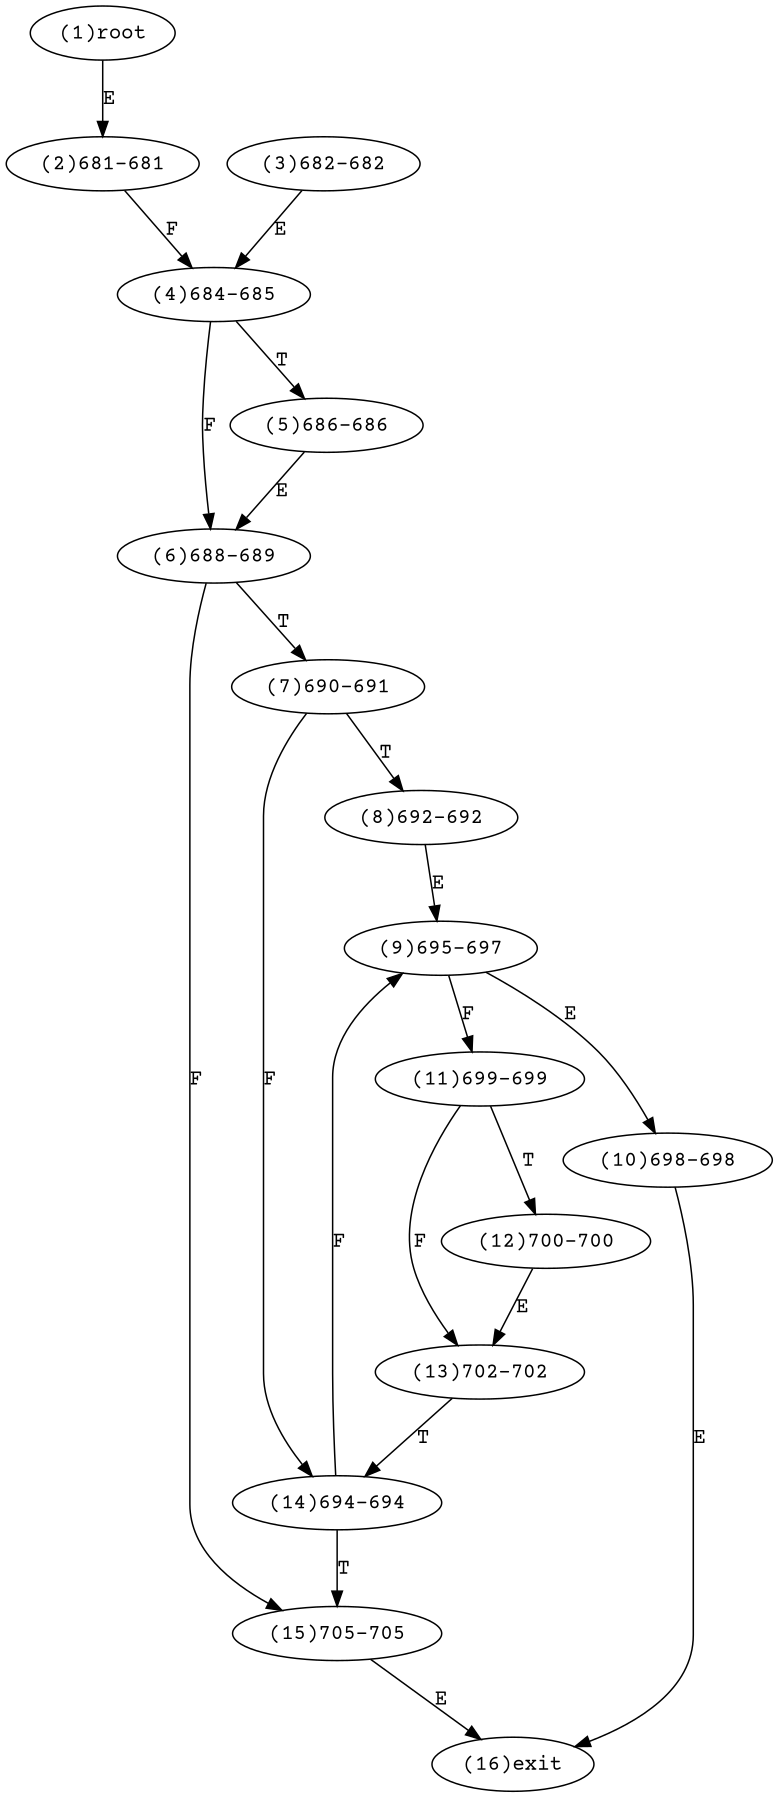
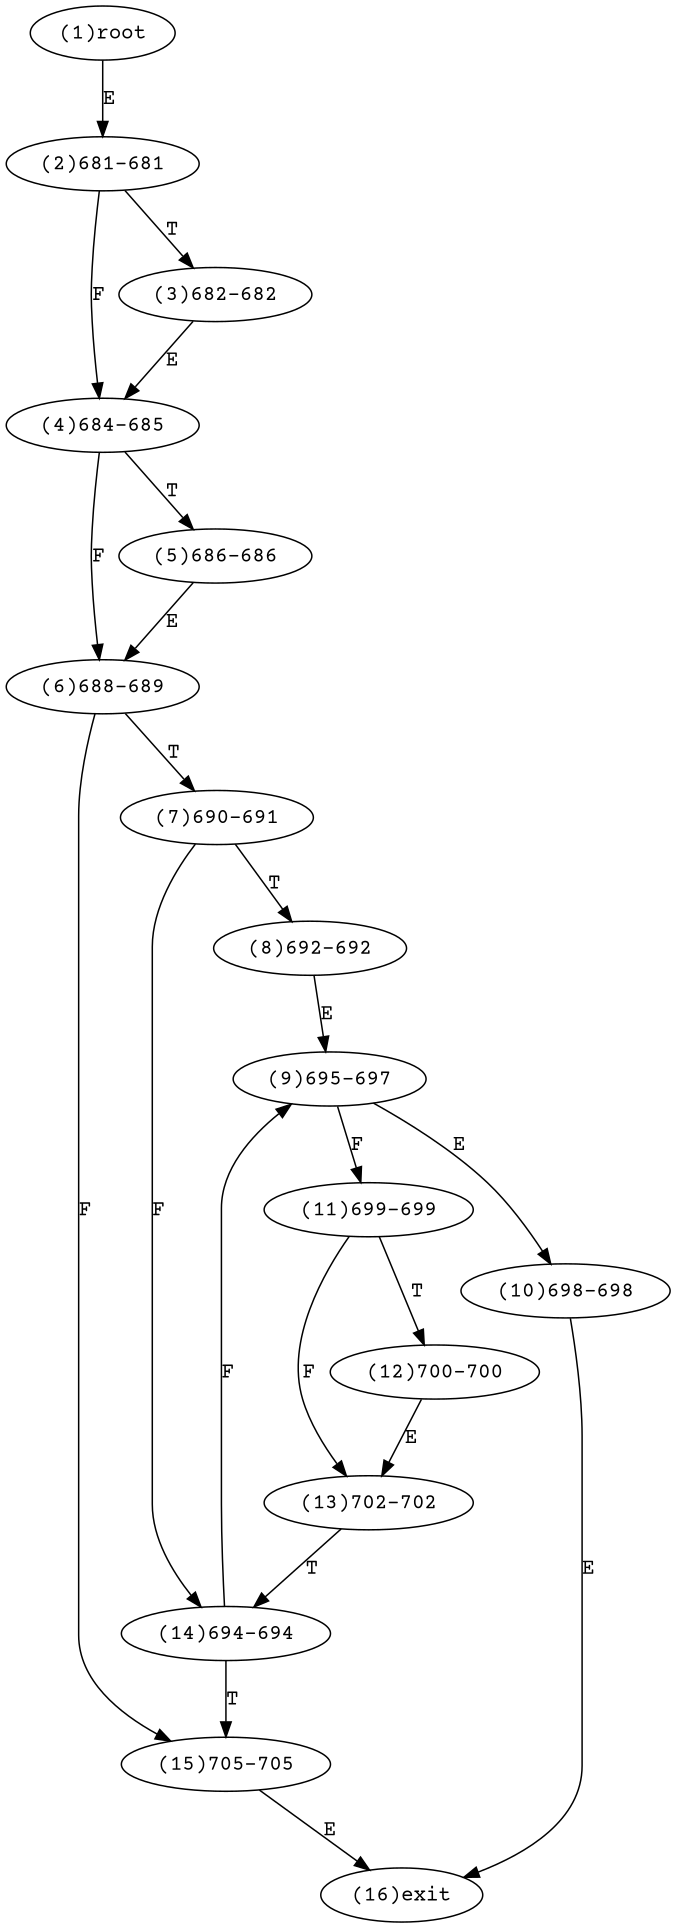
none -> (154, 223)
